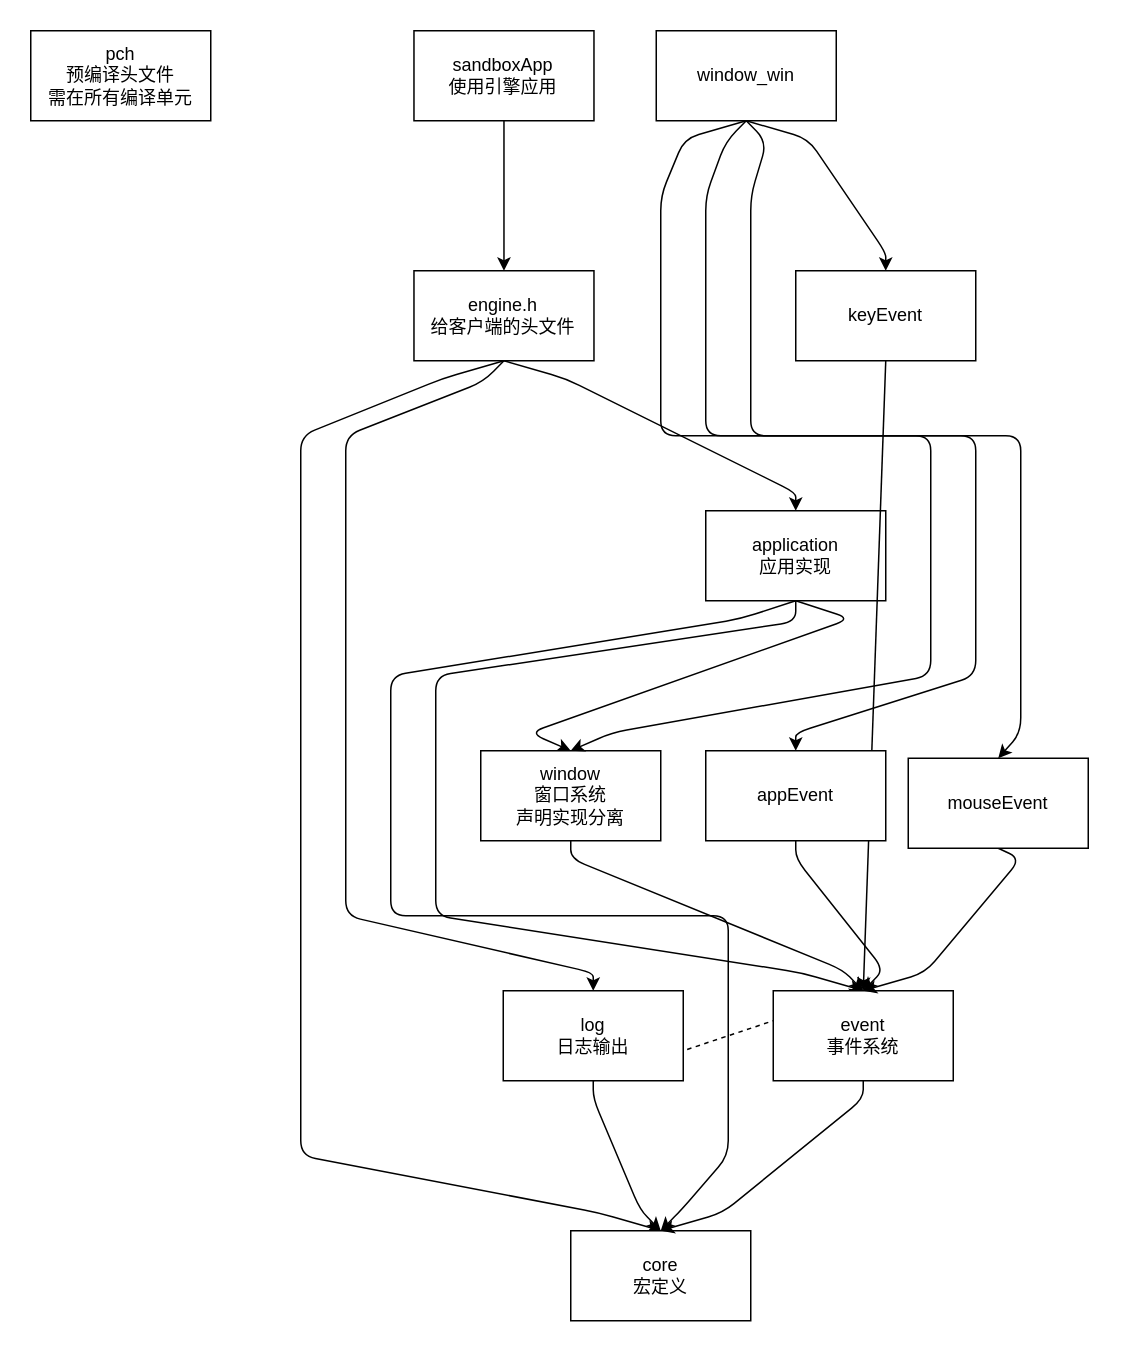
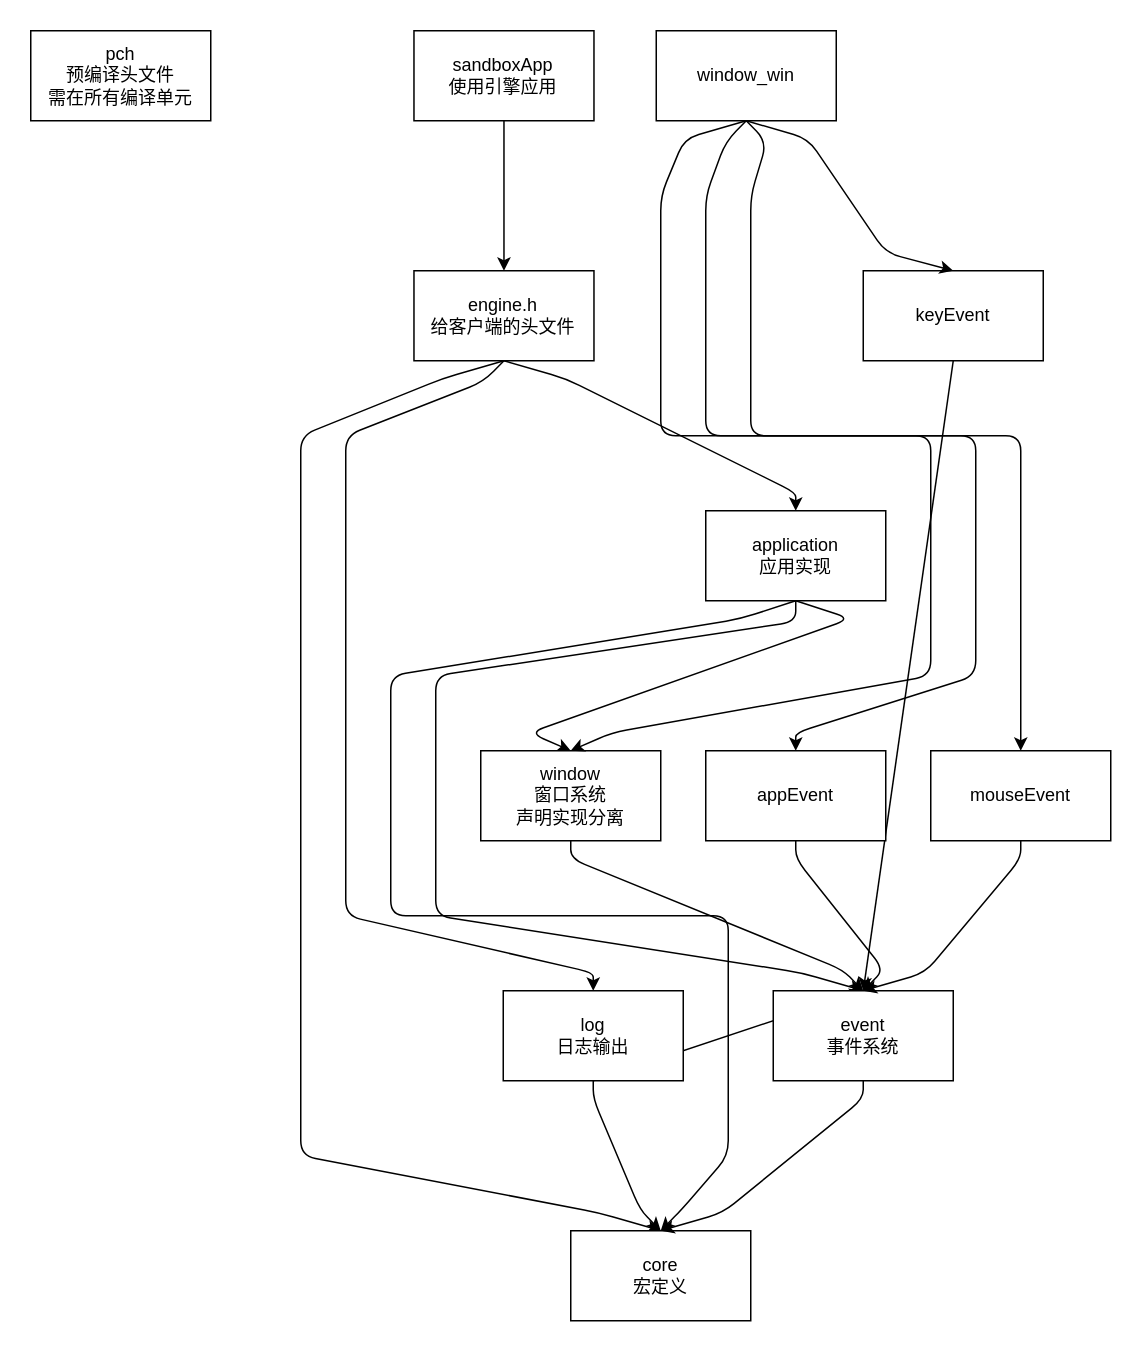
(886, 316) -> (953, 316)
(998, 803) -> (1021, 796)
(726, 1036) -> (726, 1036)
